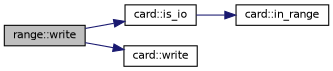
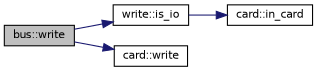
(161, 15) -> (151, 15)
(282, 15) -> (270, 15)
(45, 36) -> (39, 36)
